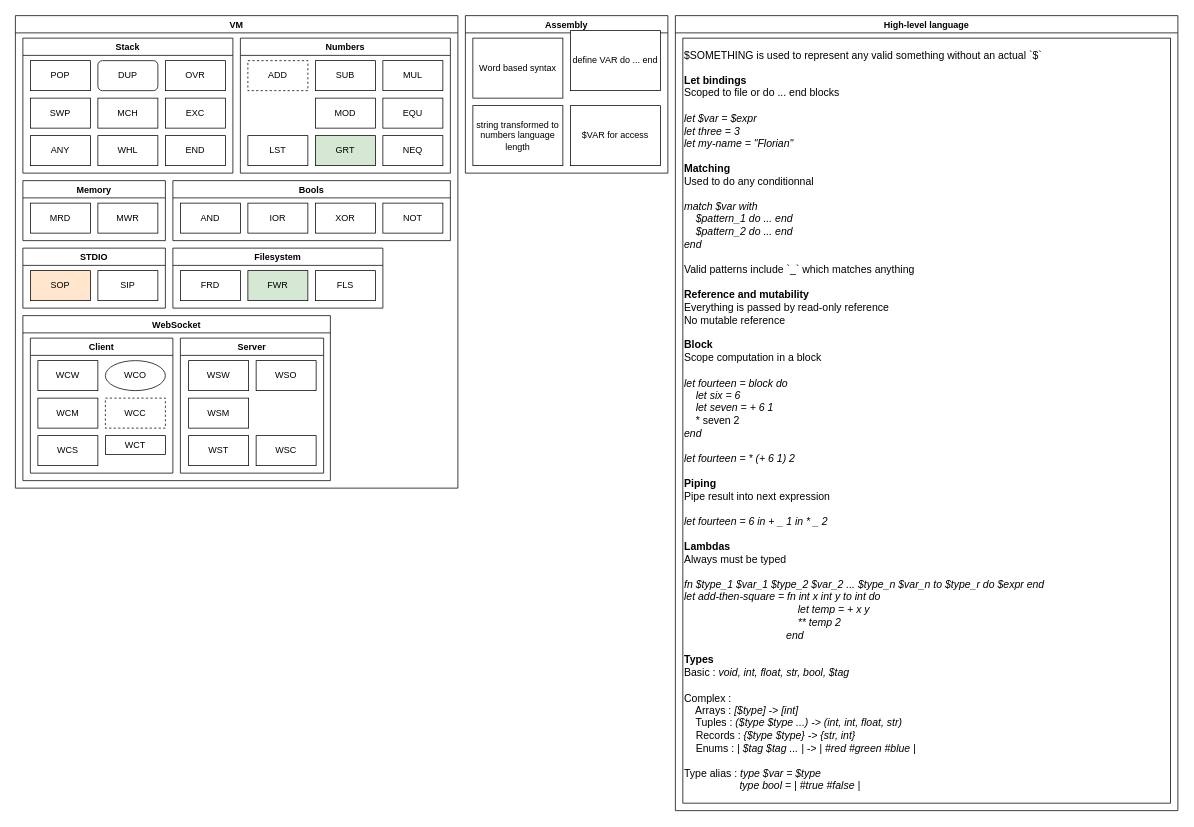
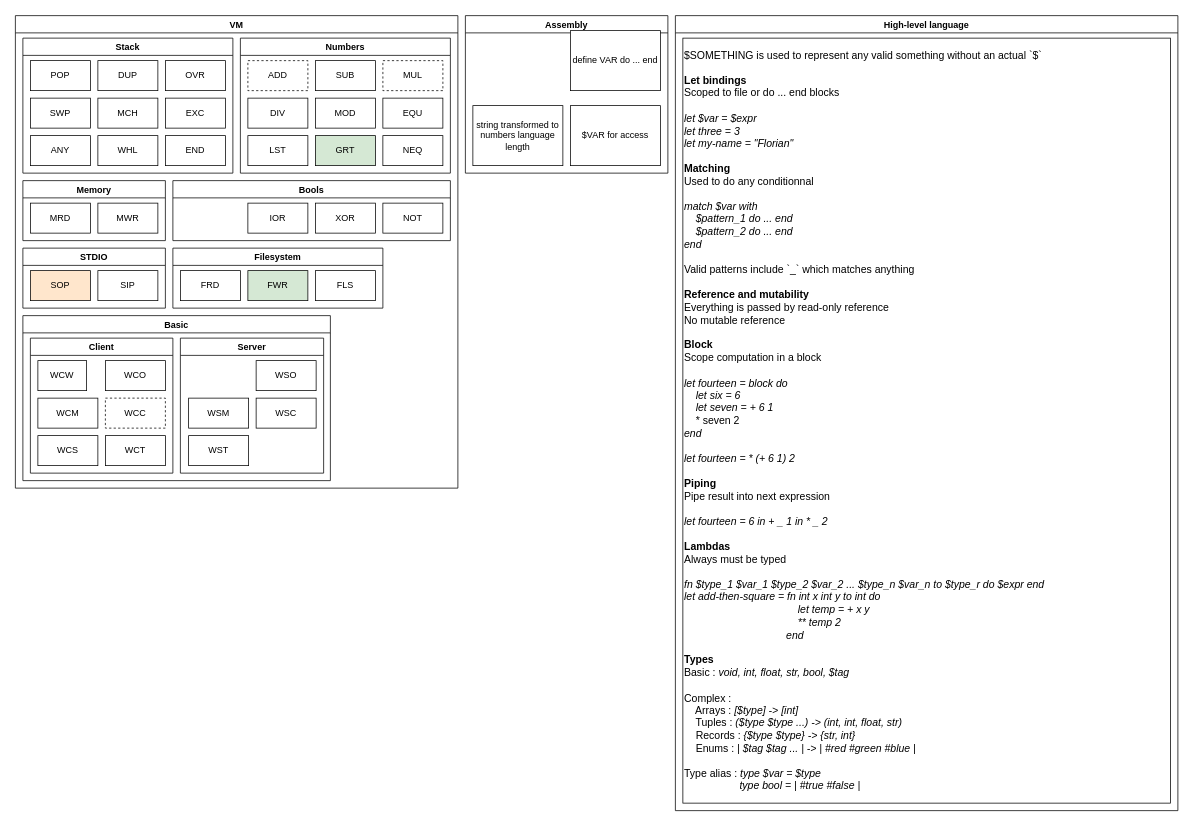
(518, 68) -> none
(128, 75) -> (128, 75)
(413, 75) -> (413, 75)
none -> (278, 113)
(210, 218) -> none
(176, 324) -> (176, 324)
(68, 375) -> (62, 375)
(135, 375) -> (135, 375)
(219, 375) -> none
(135, 445) -> (135, 450)
(286, 450) -> (286, 413)
